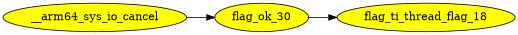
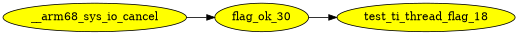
(95, 17) -> (95, 17)
(426, 17) -> (426, 17)
